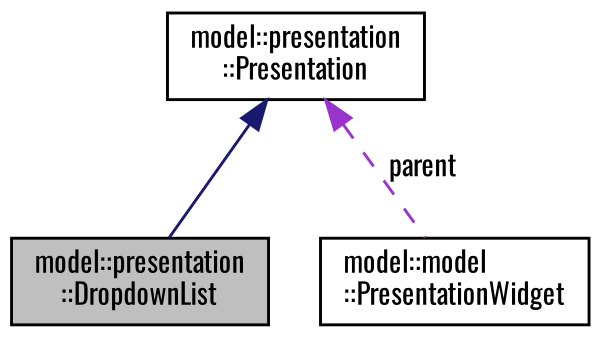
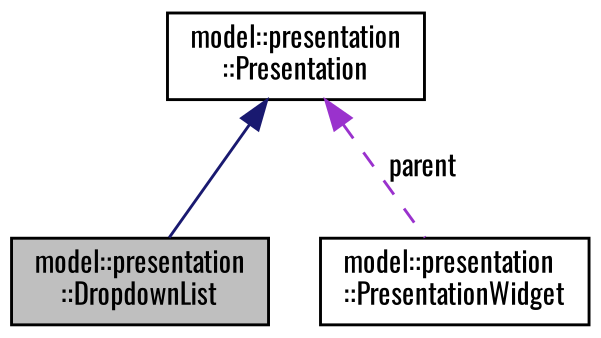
(455, 282) -> (455, 282)
